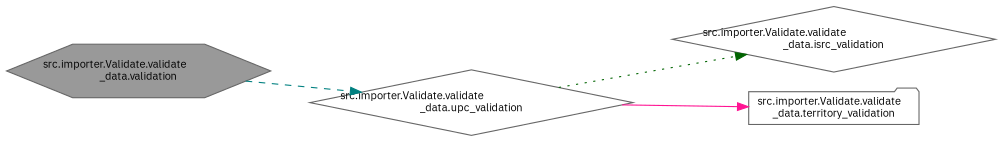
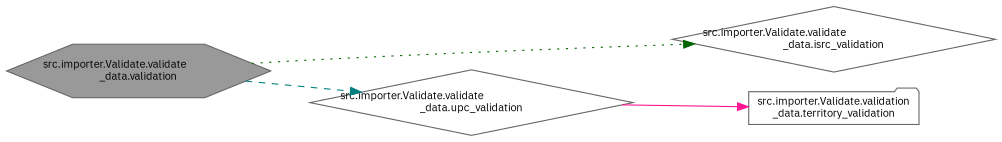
(647, 72) -> (468, 53)
(834, 108) -> (834, 108)
